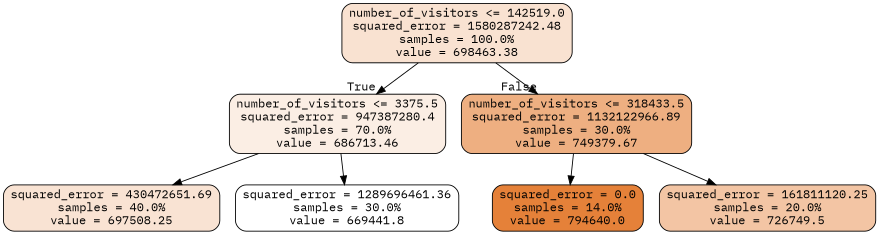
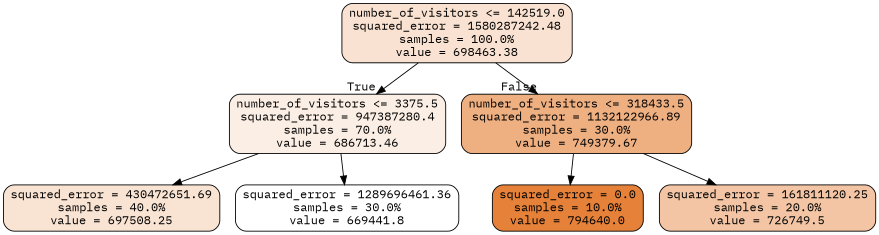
(568, 208) -> (568, 208)
